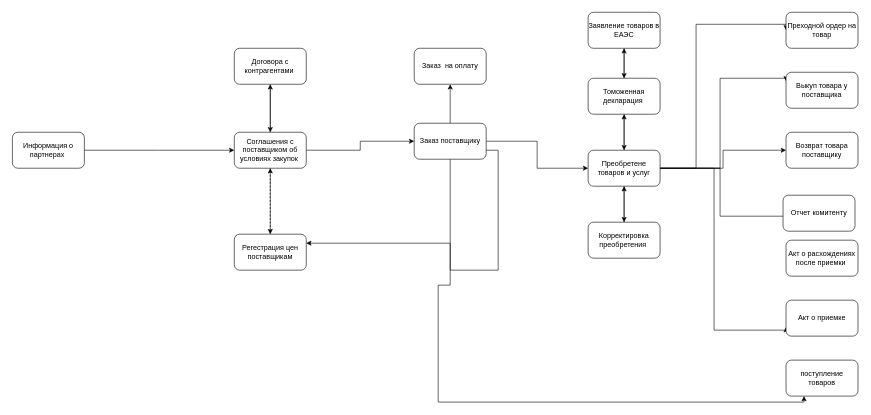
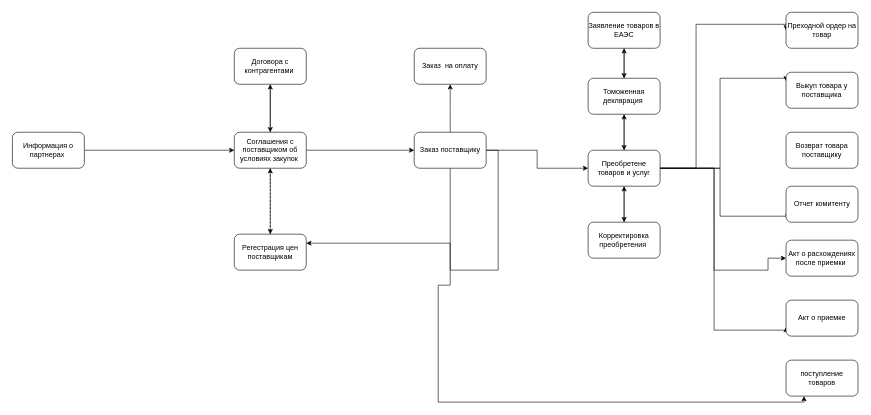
(450, 141) -> (450, 150)
(723, 150) -> none
(819, 213) -> (822, 204)
none -> (768, 258)
